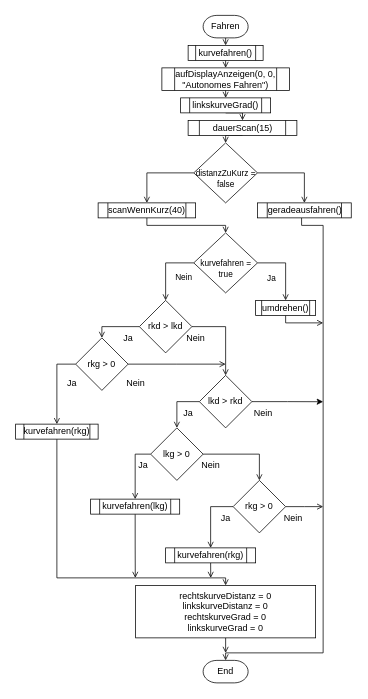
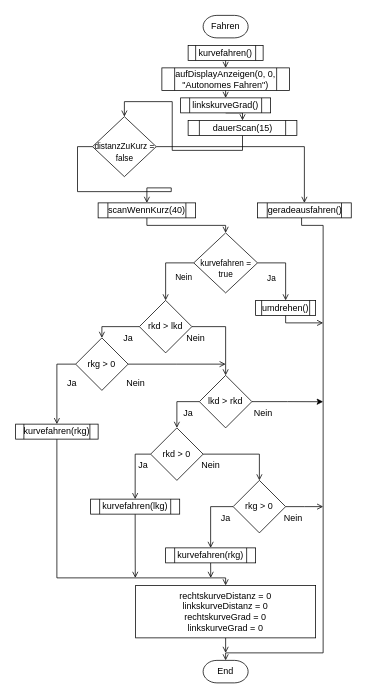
(225, 40) -> none
(225, 173) -> (124, 147)
(177, 454) -> (177, 454)
